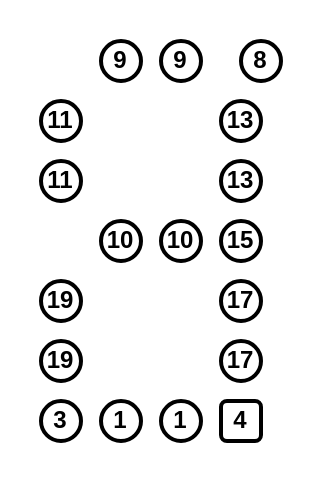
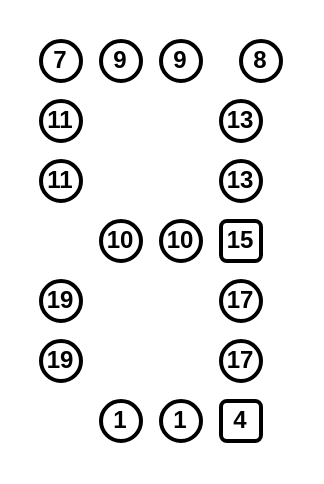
none -> (61, 61)
(241, 241) -> (241, 241)
(61, 421) -> none
